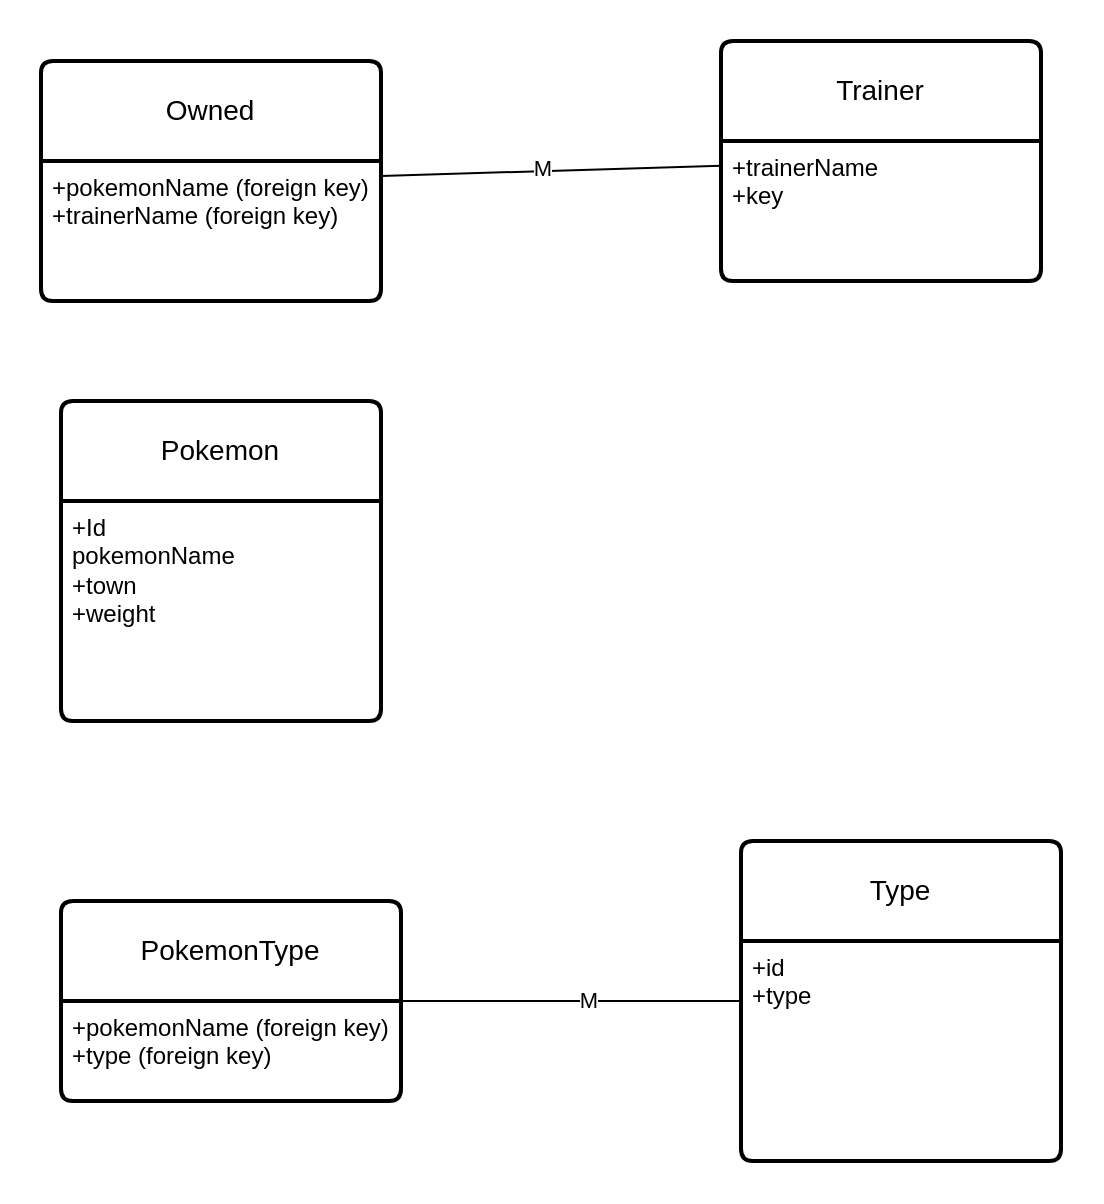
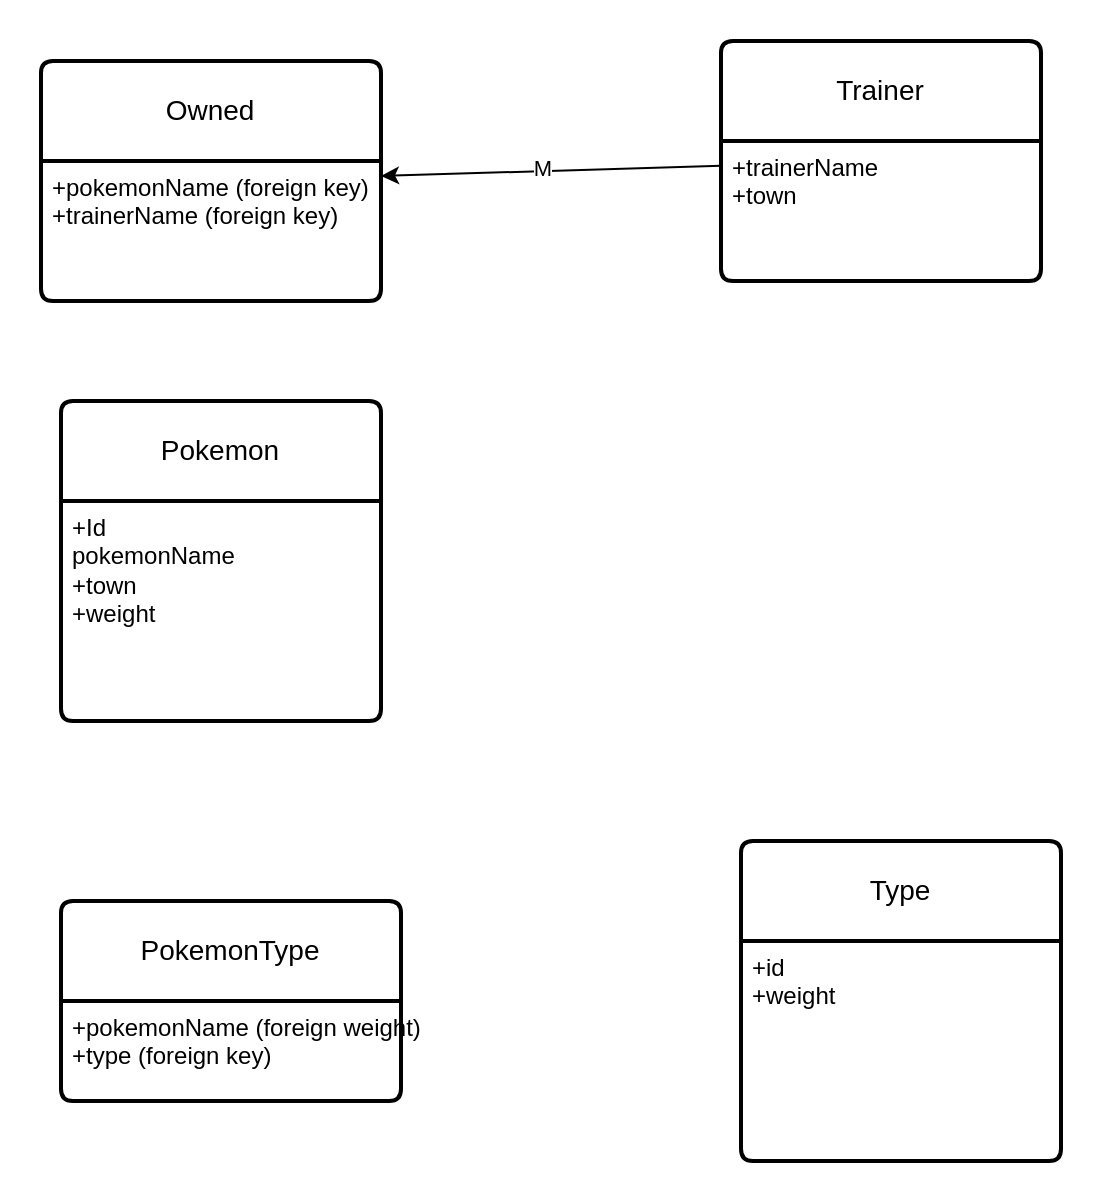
(391, 176) -> (396, 175)
(811, 184) -> (811, 184)
(787, 984) -> (797, 984)
(571, 1001) -> none
(238, 1044) -> (255, 1044)
